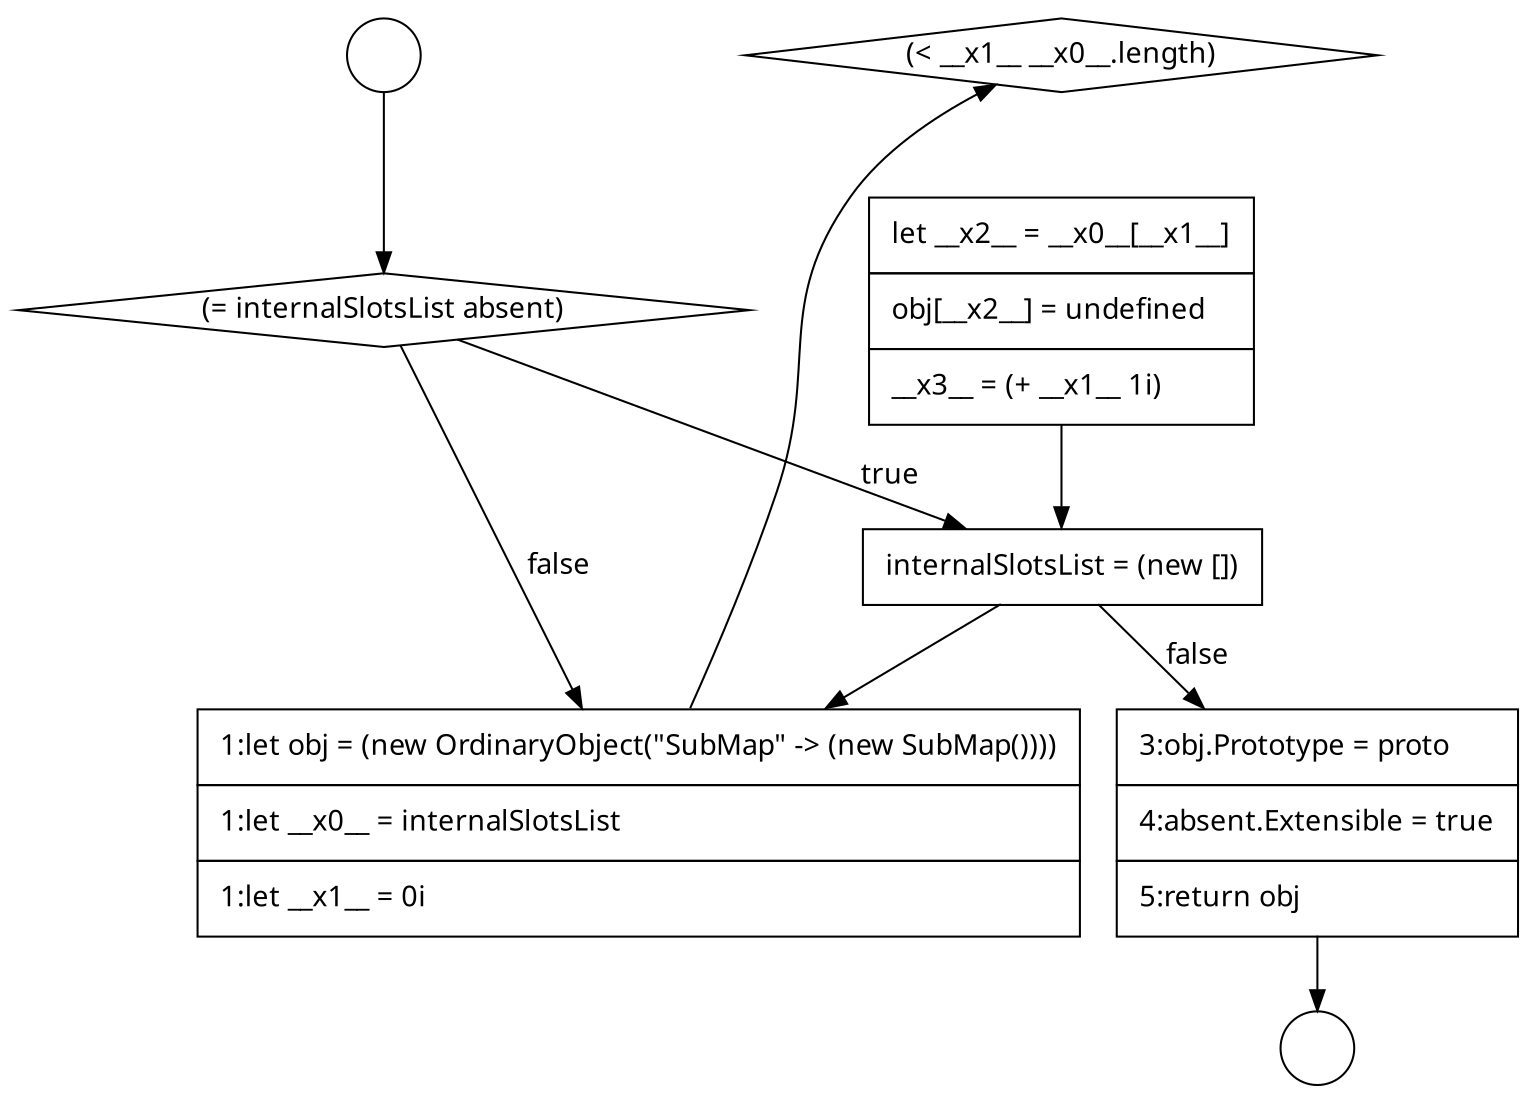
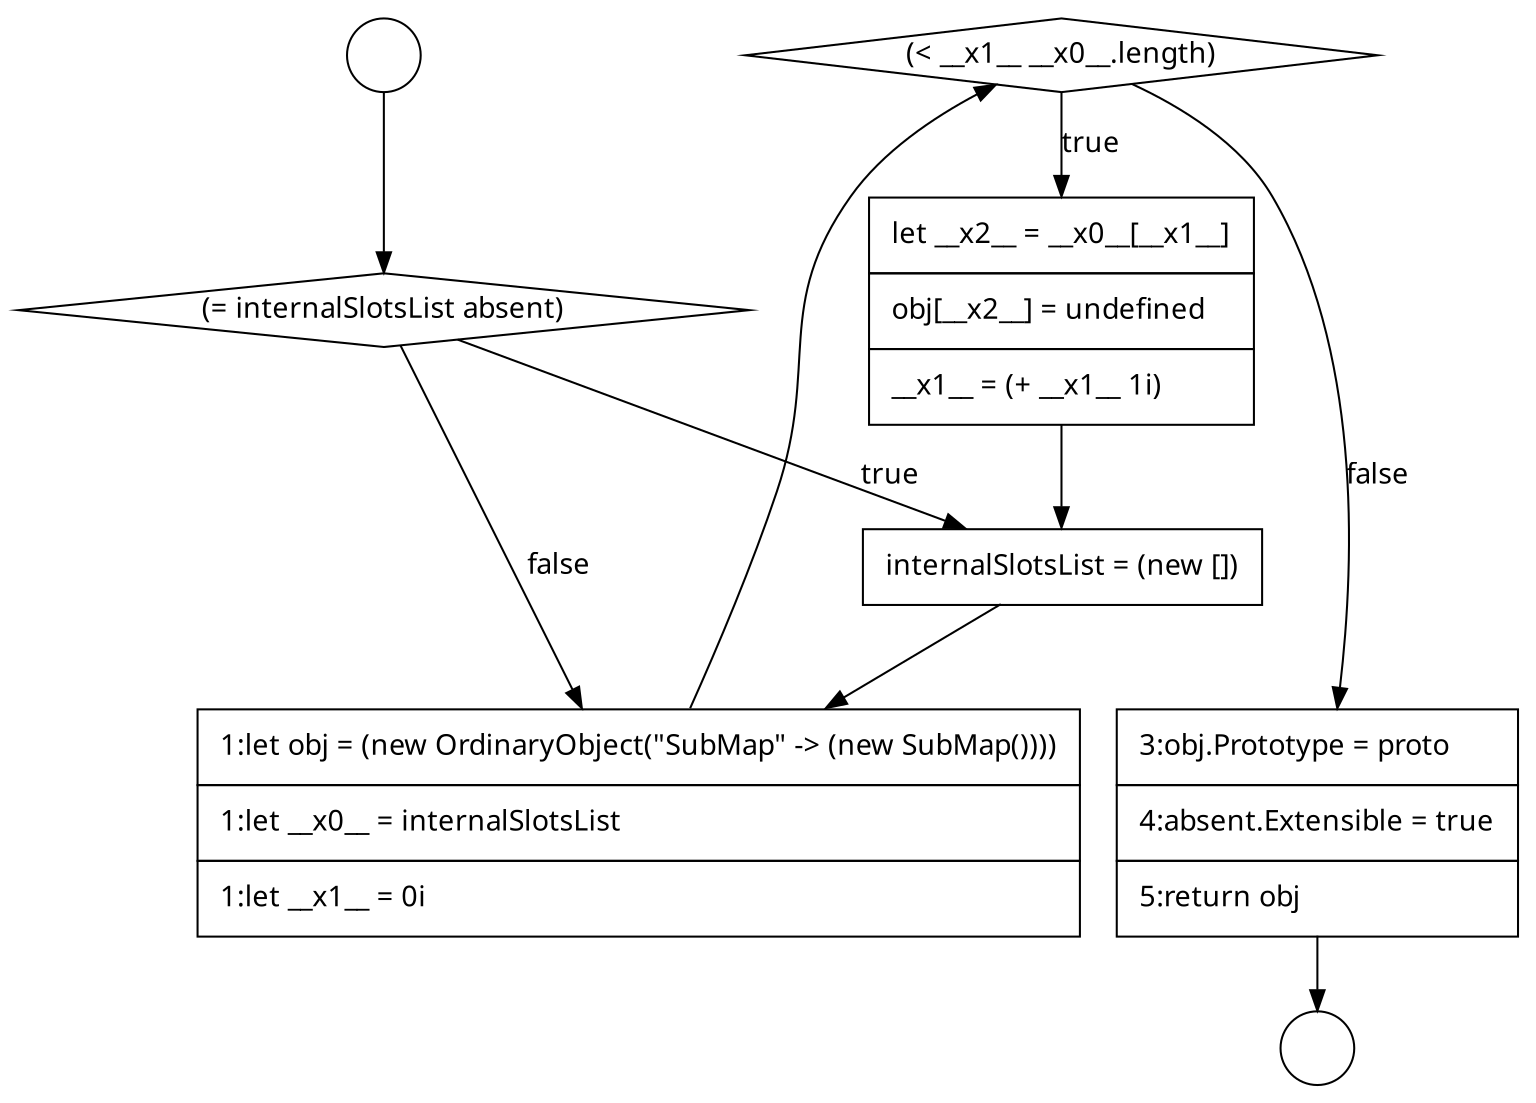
none -> (1061, 134)
(1028, 386) -> (1028, 386)
(1143, 649) -> (1329, 346)
